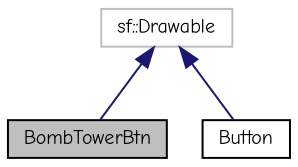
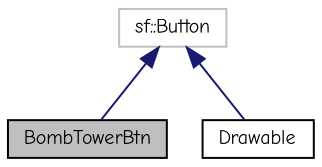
(167, 28) -> (173, 28)
(246, 139) -> (258, 139)
